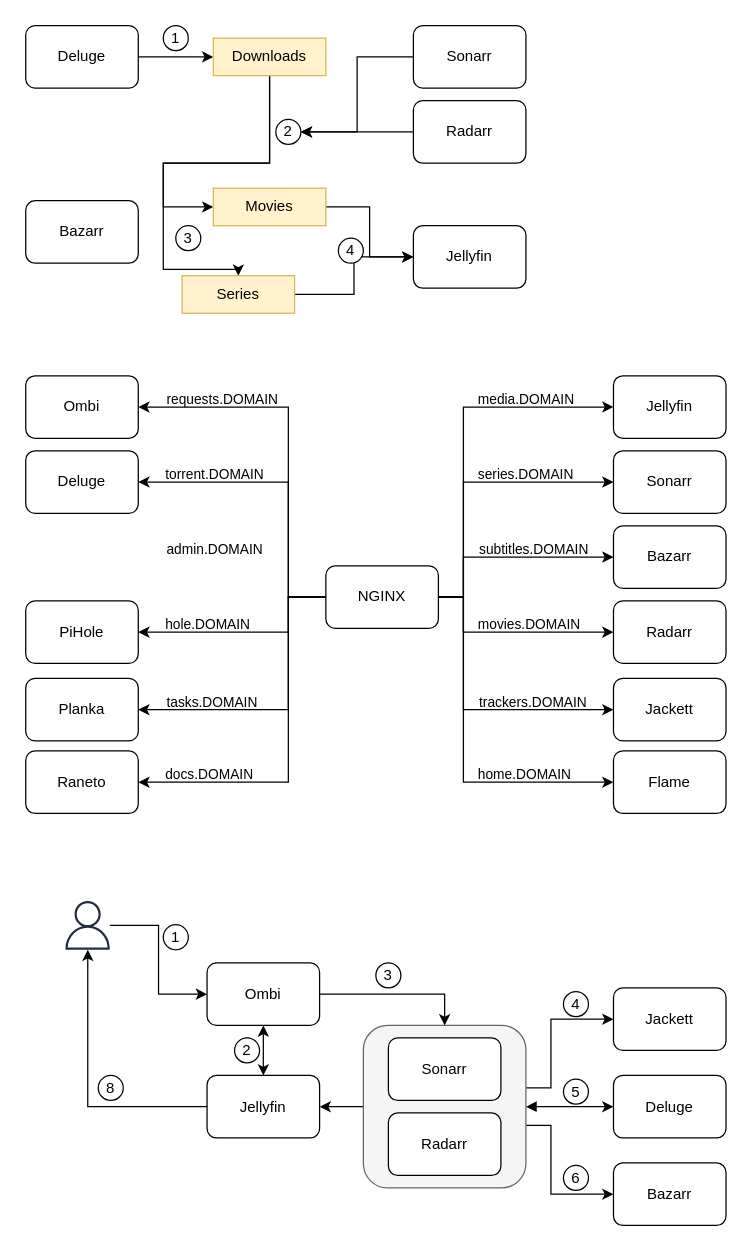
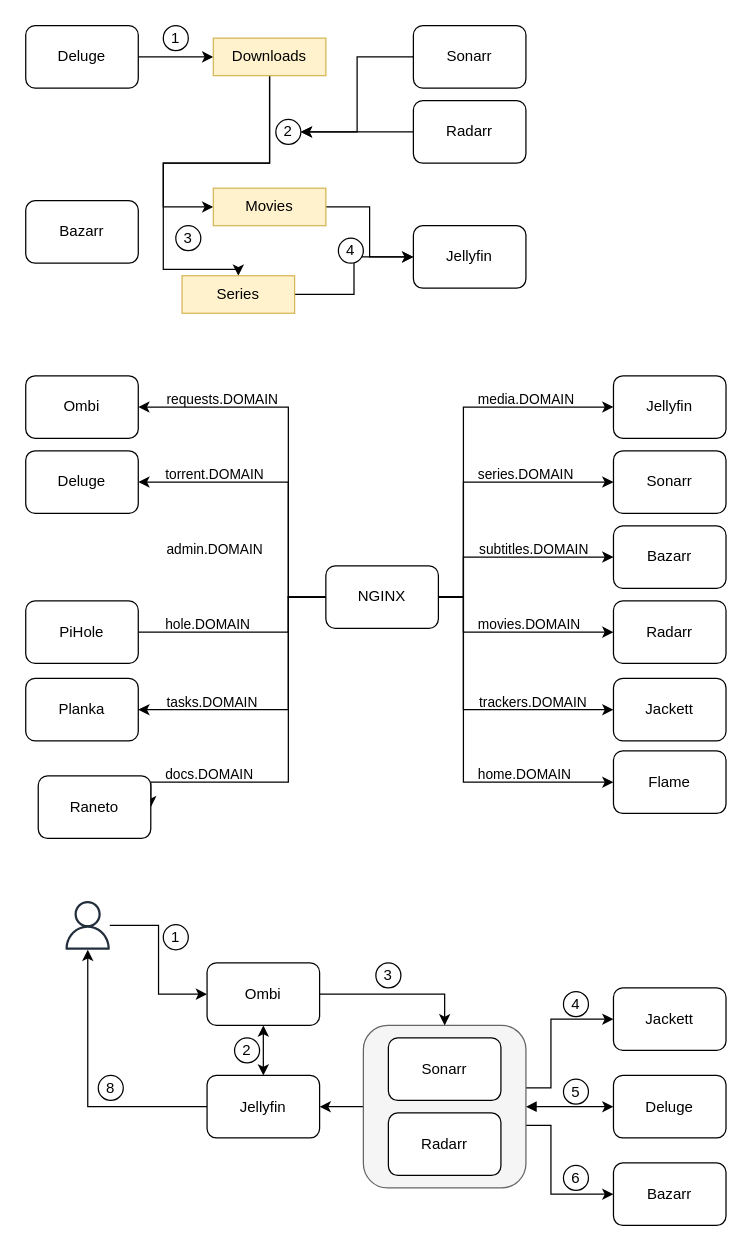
(148, 632) -> (144, 632)
(82, 782) -> (94, 807)
